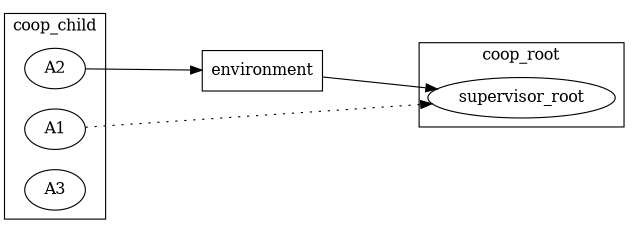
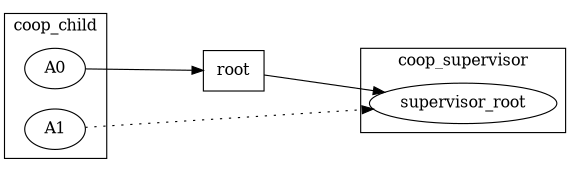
(522, 56) -> (463, 61)
(55, 69) -> (55, 69)
(262, 71) -> (234, 71)
(55, 190) -> none
